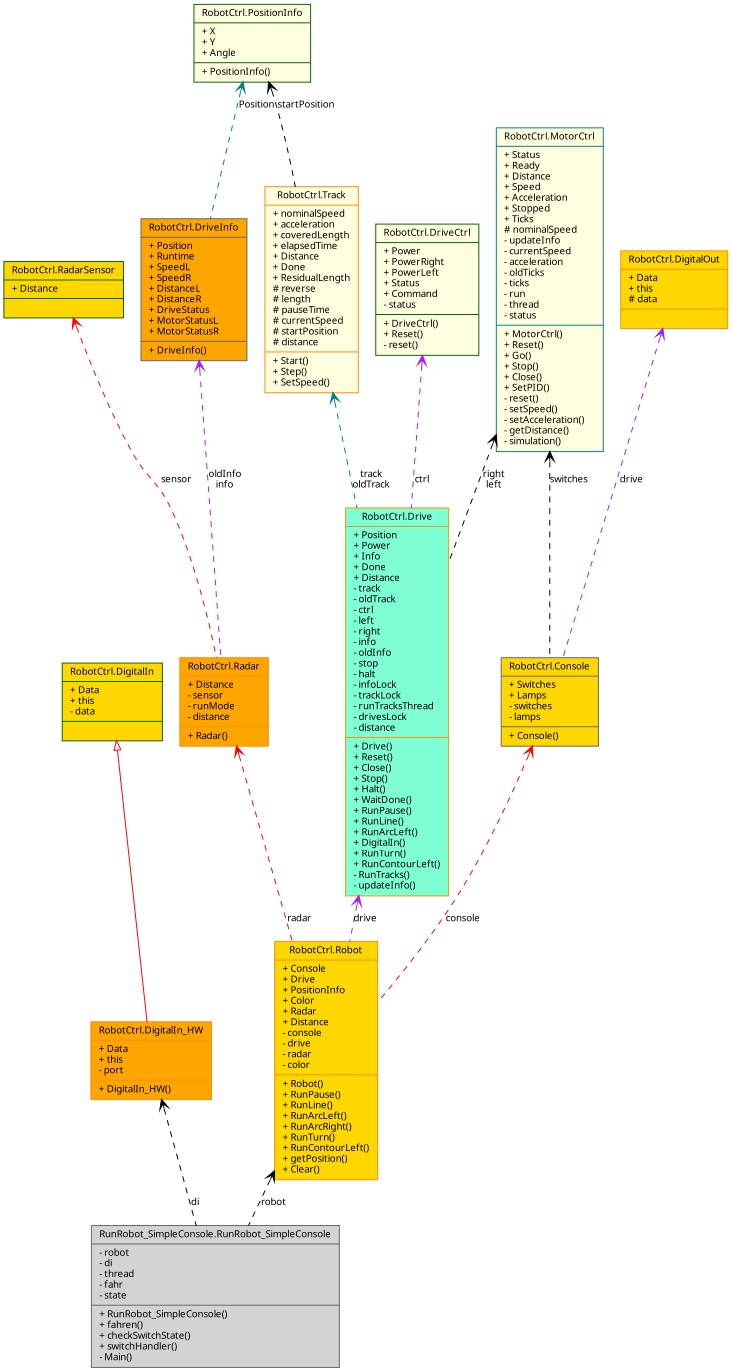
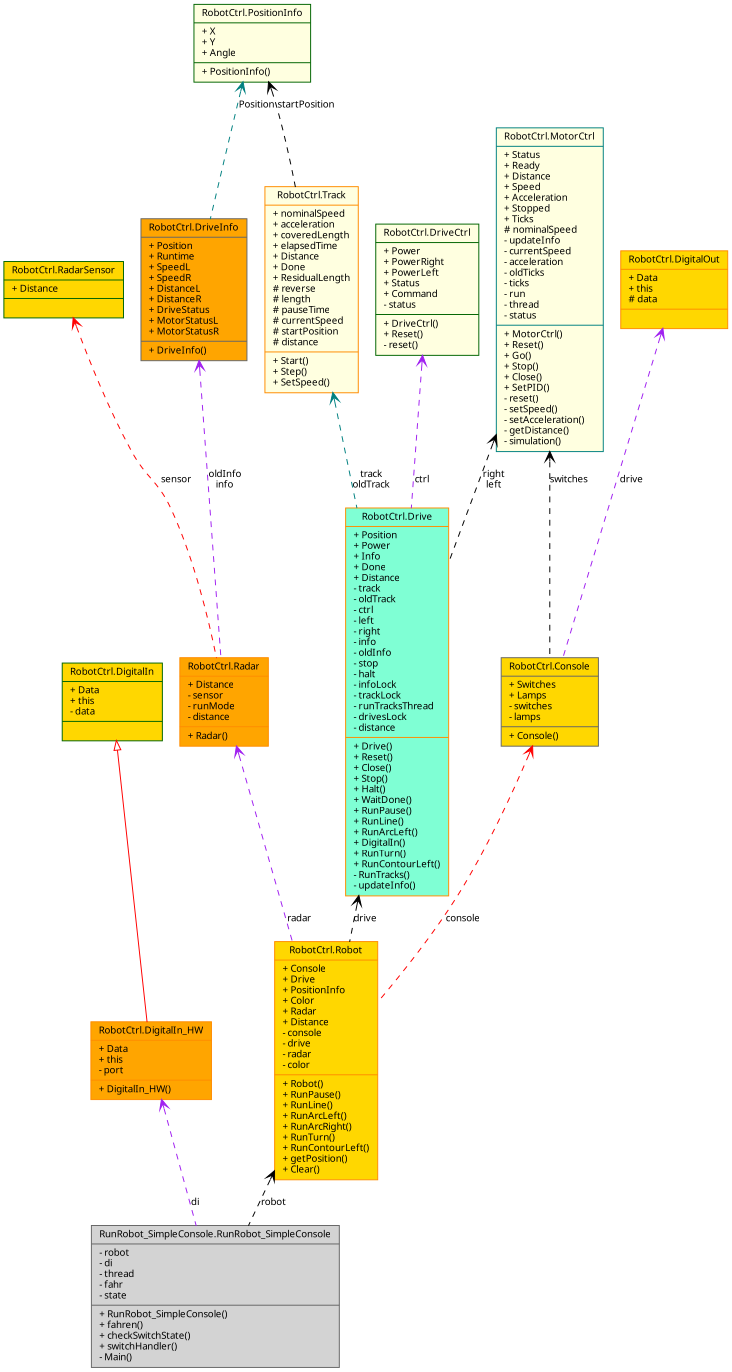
(266, 849) -> (266, 849)
(353, 923) -> (353, 923)
(180, 1167) -> (180, 1167)
